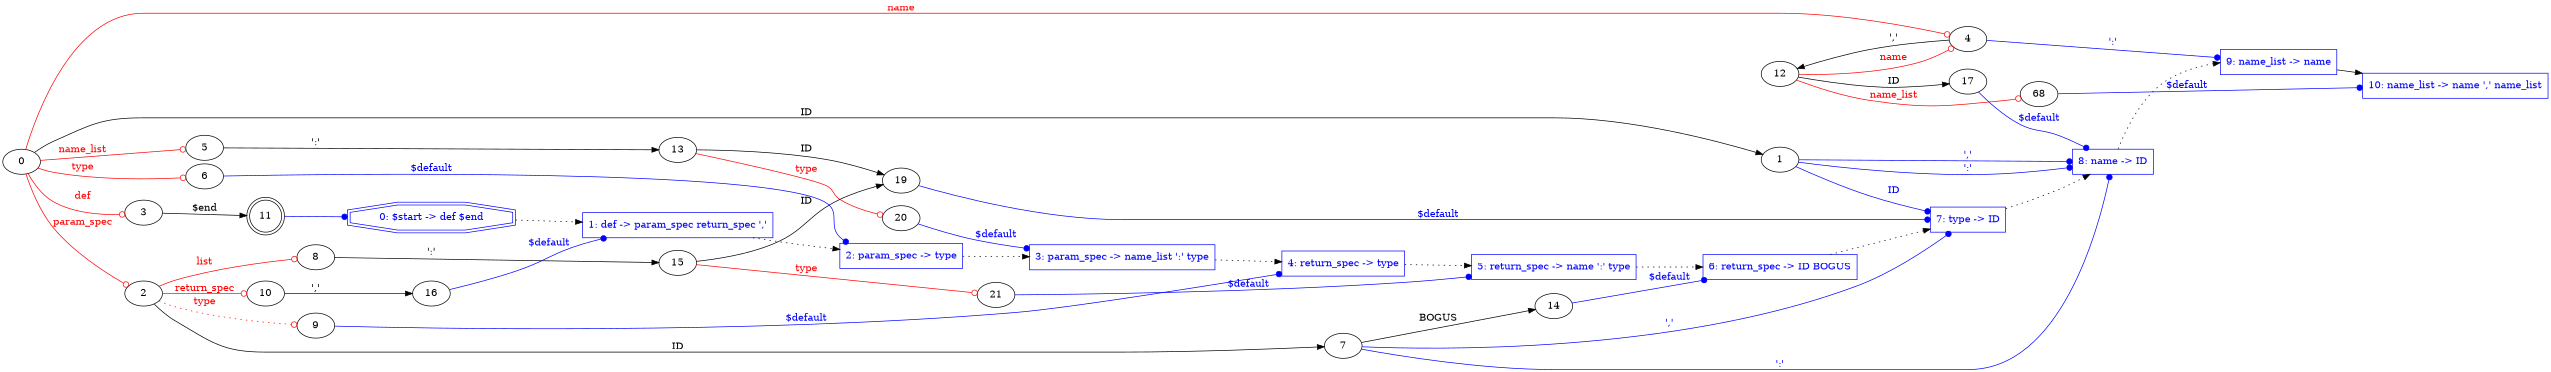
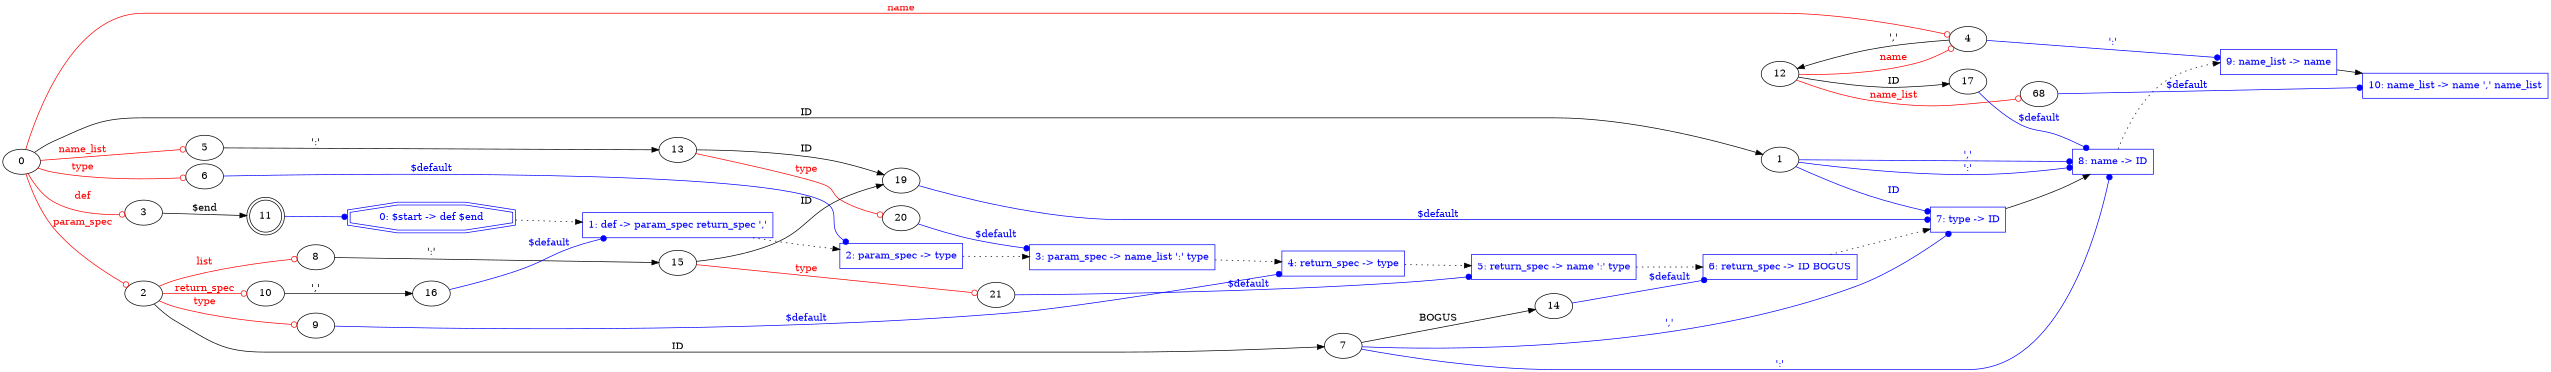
(2045, 195) -> (2045, 195)
(224, 317) -> (224, 317)
